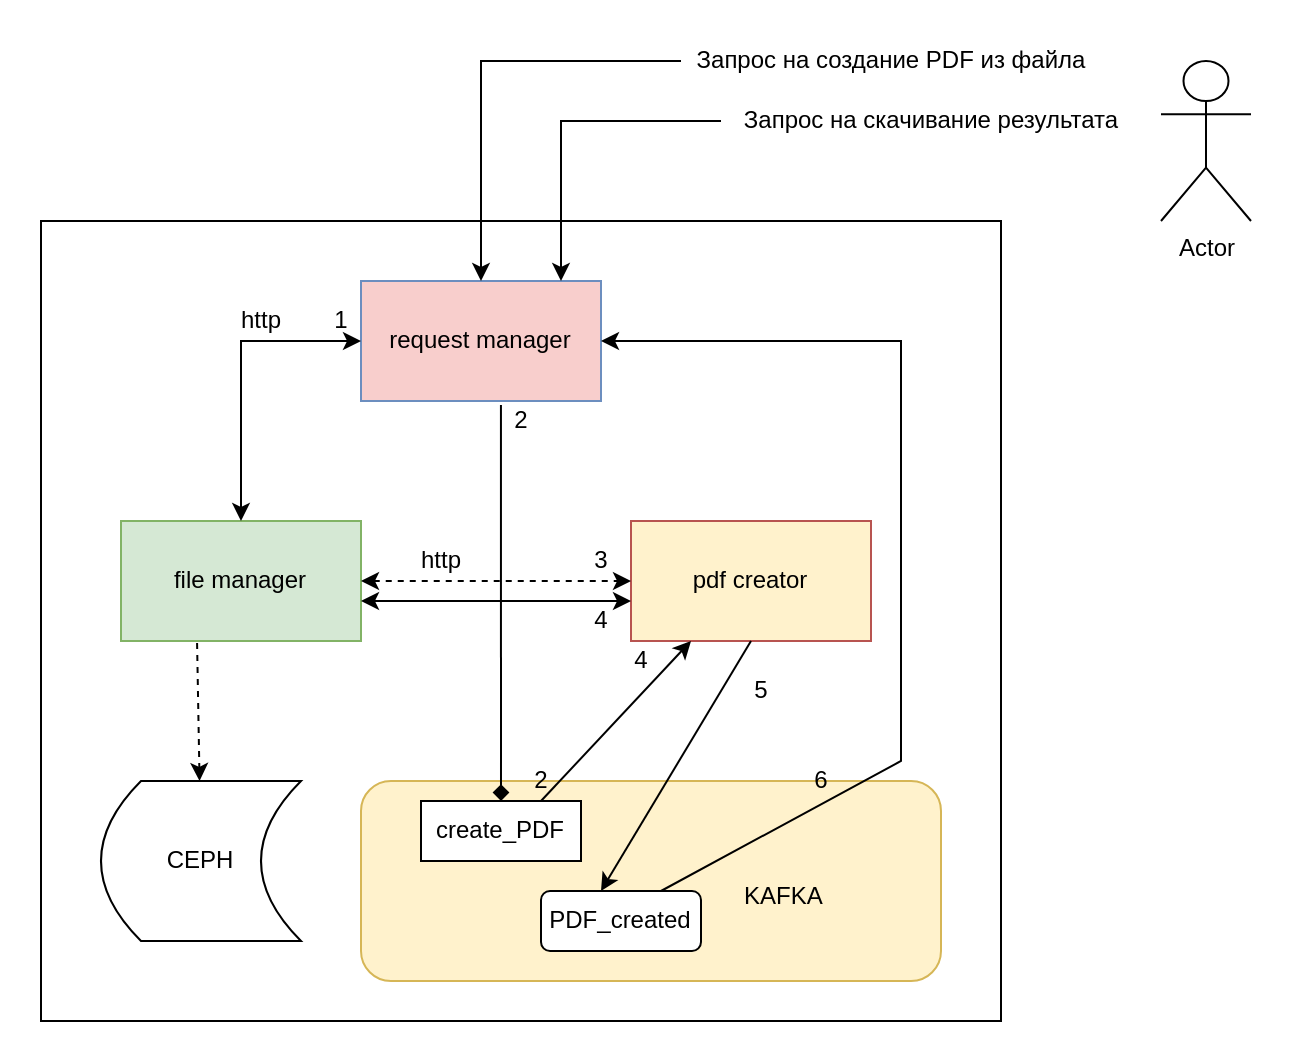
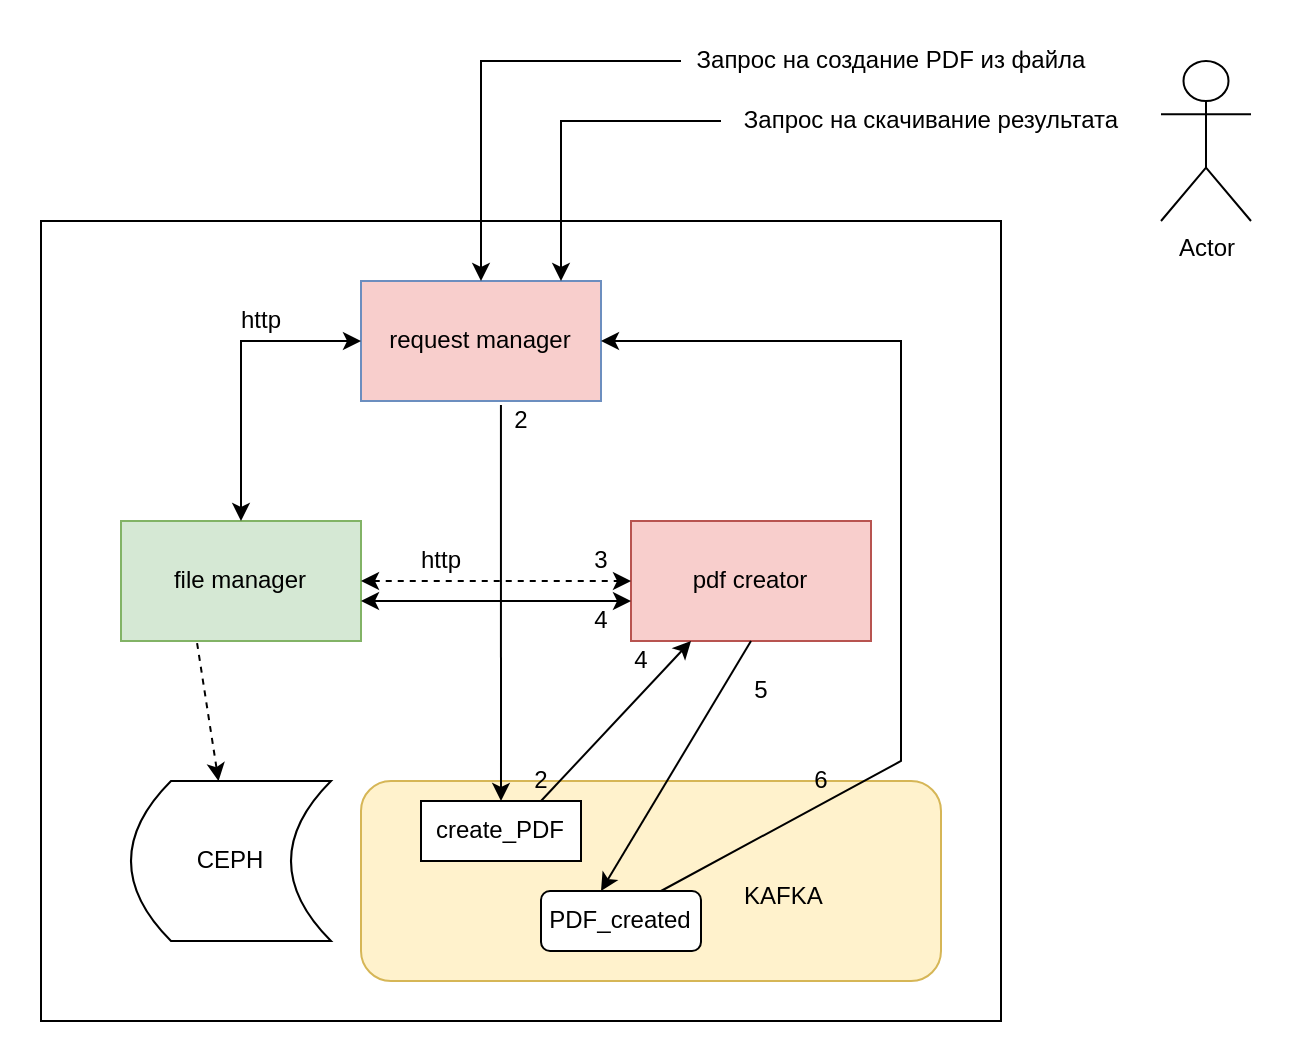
(341, 321) -> none
(751, 581) -> (751, 581)
(501, 785) -> (501, 786)
(201, 861) -> (231, 861)
